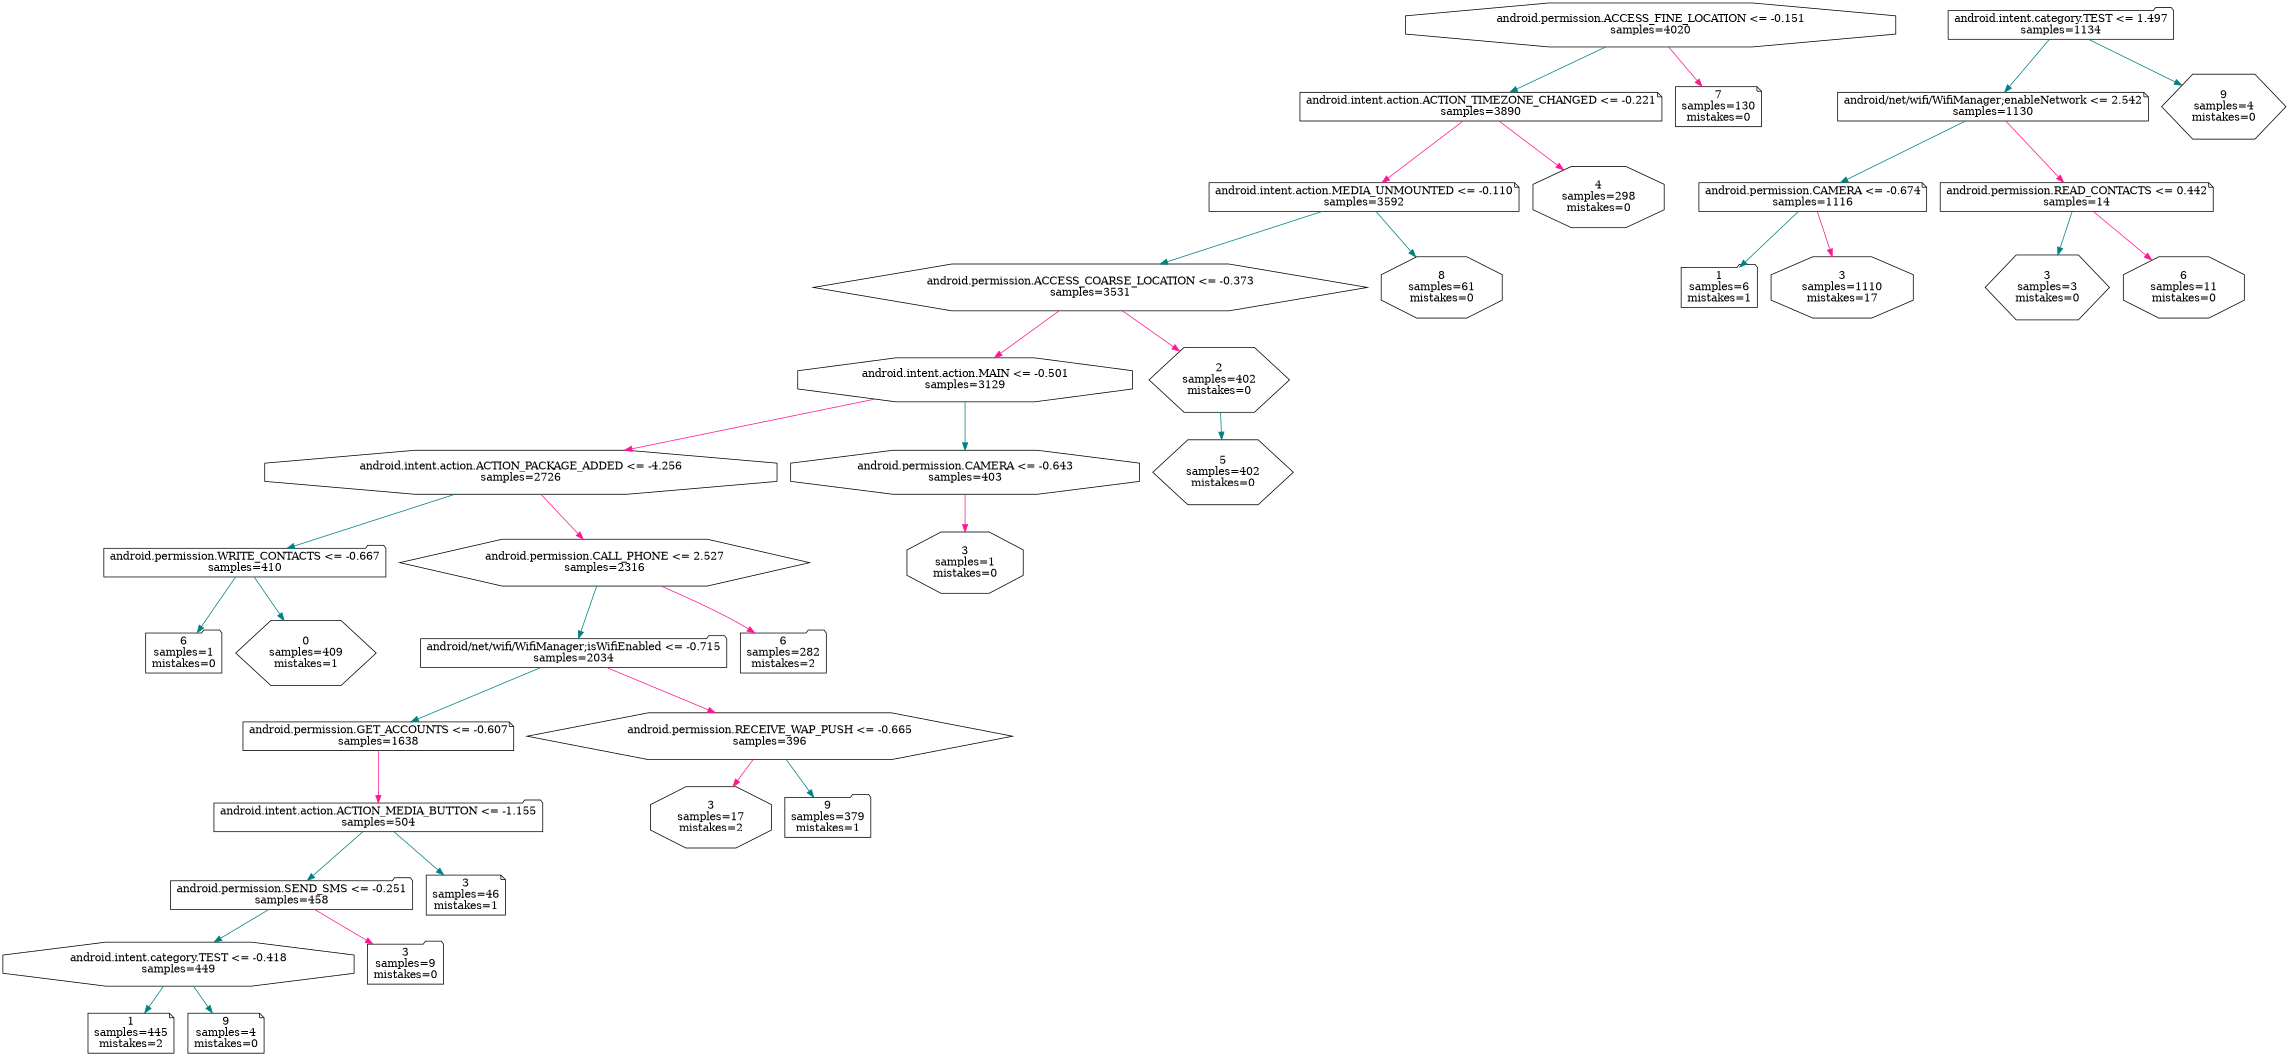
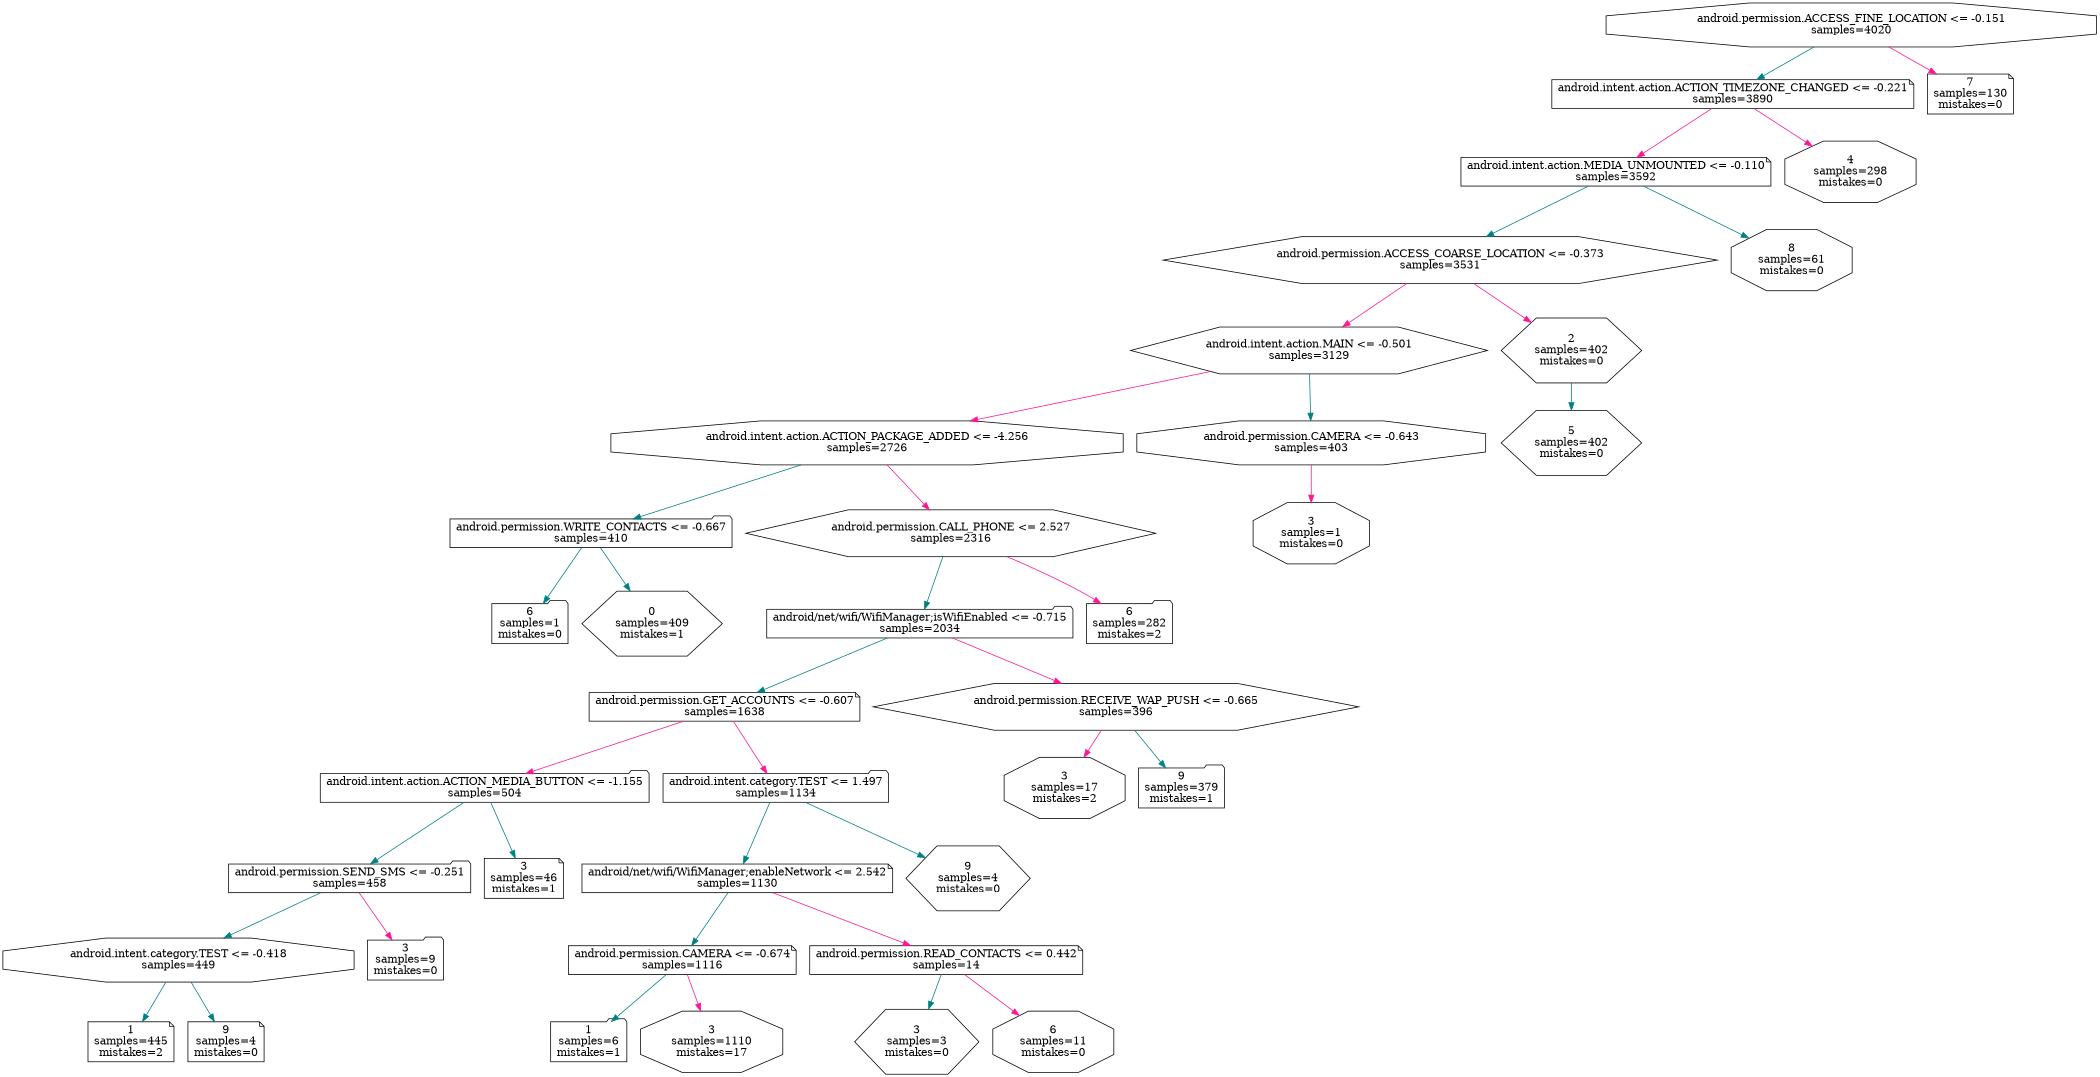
(965, 380) -> (1309, 350)
none -> (748, 744)
